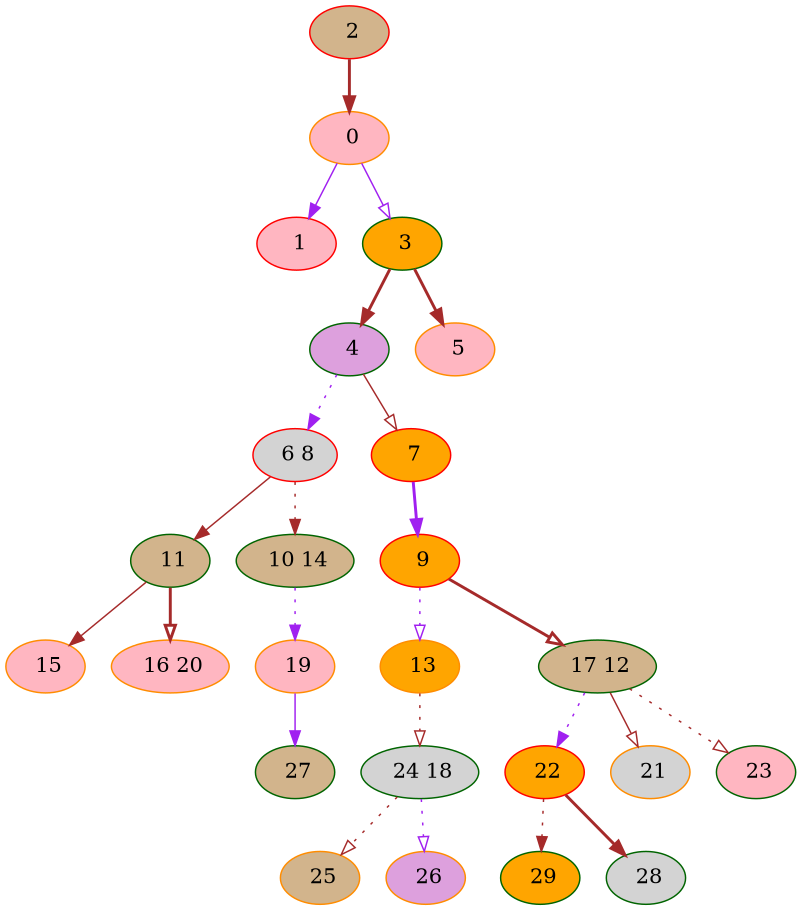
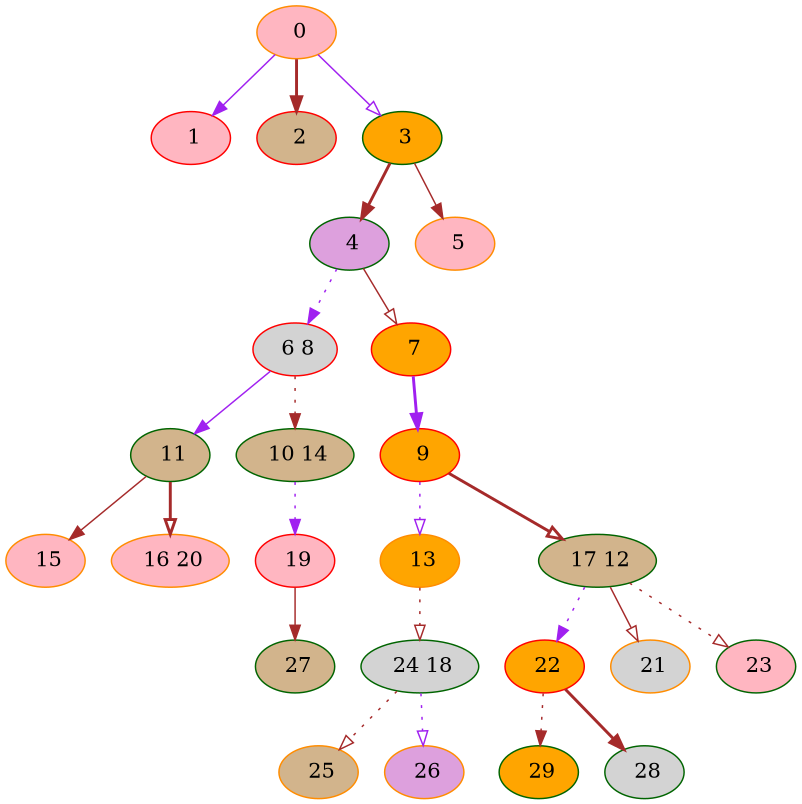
(349, 78) -> (297, 78)
(425, 290) -> (425, 184)
(238, 503) -> (238, 398)
(295, 666) -> (295, 561)
(295, 712) -> (295, 606)
